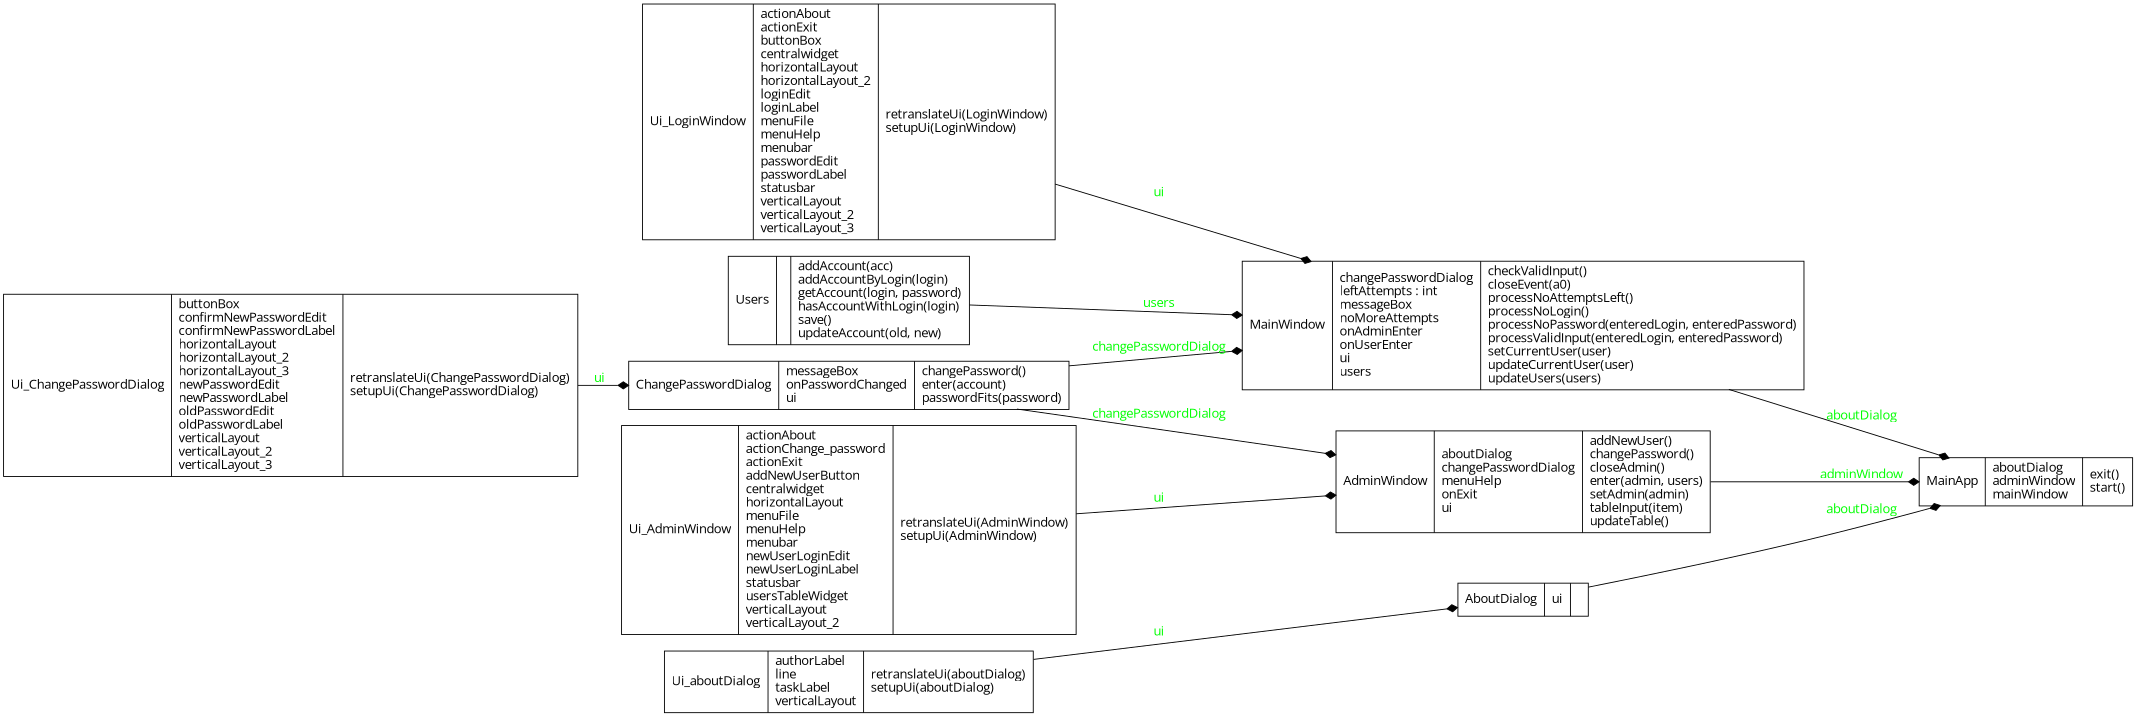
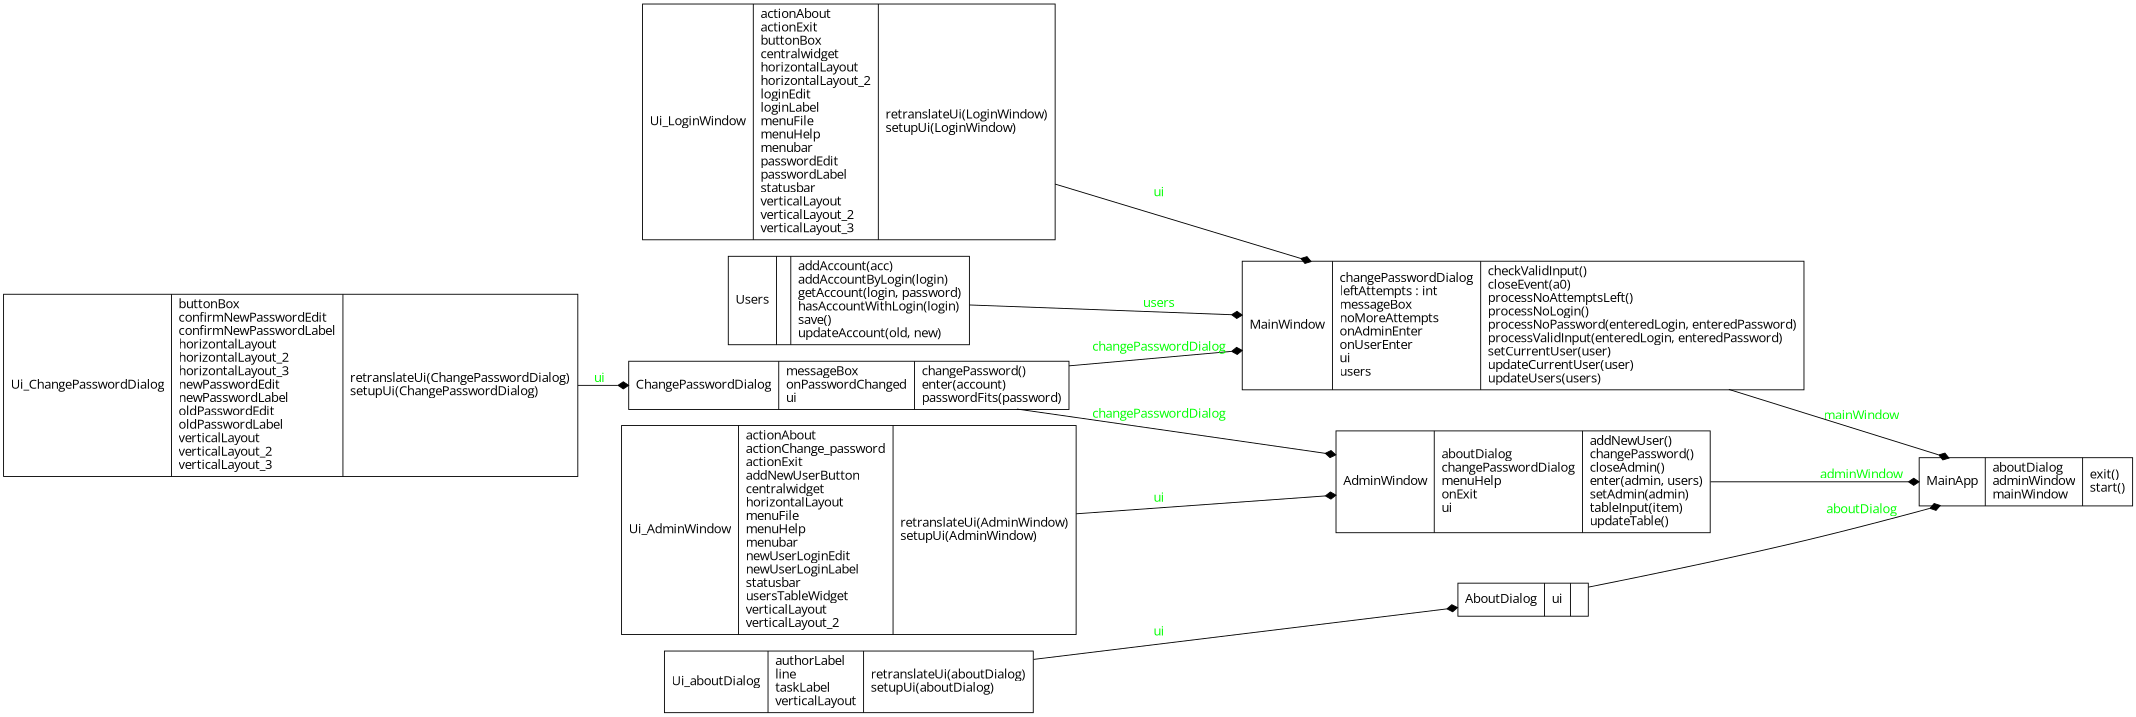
(1862, 416) -> (1862, 416)
